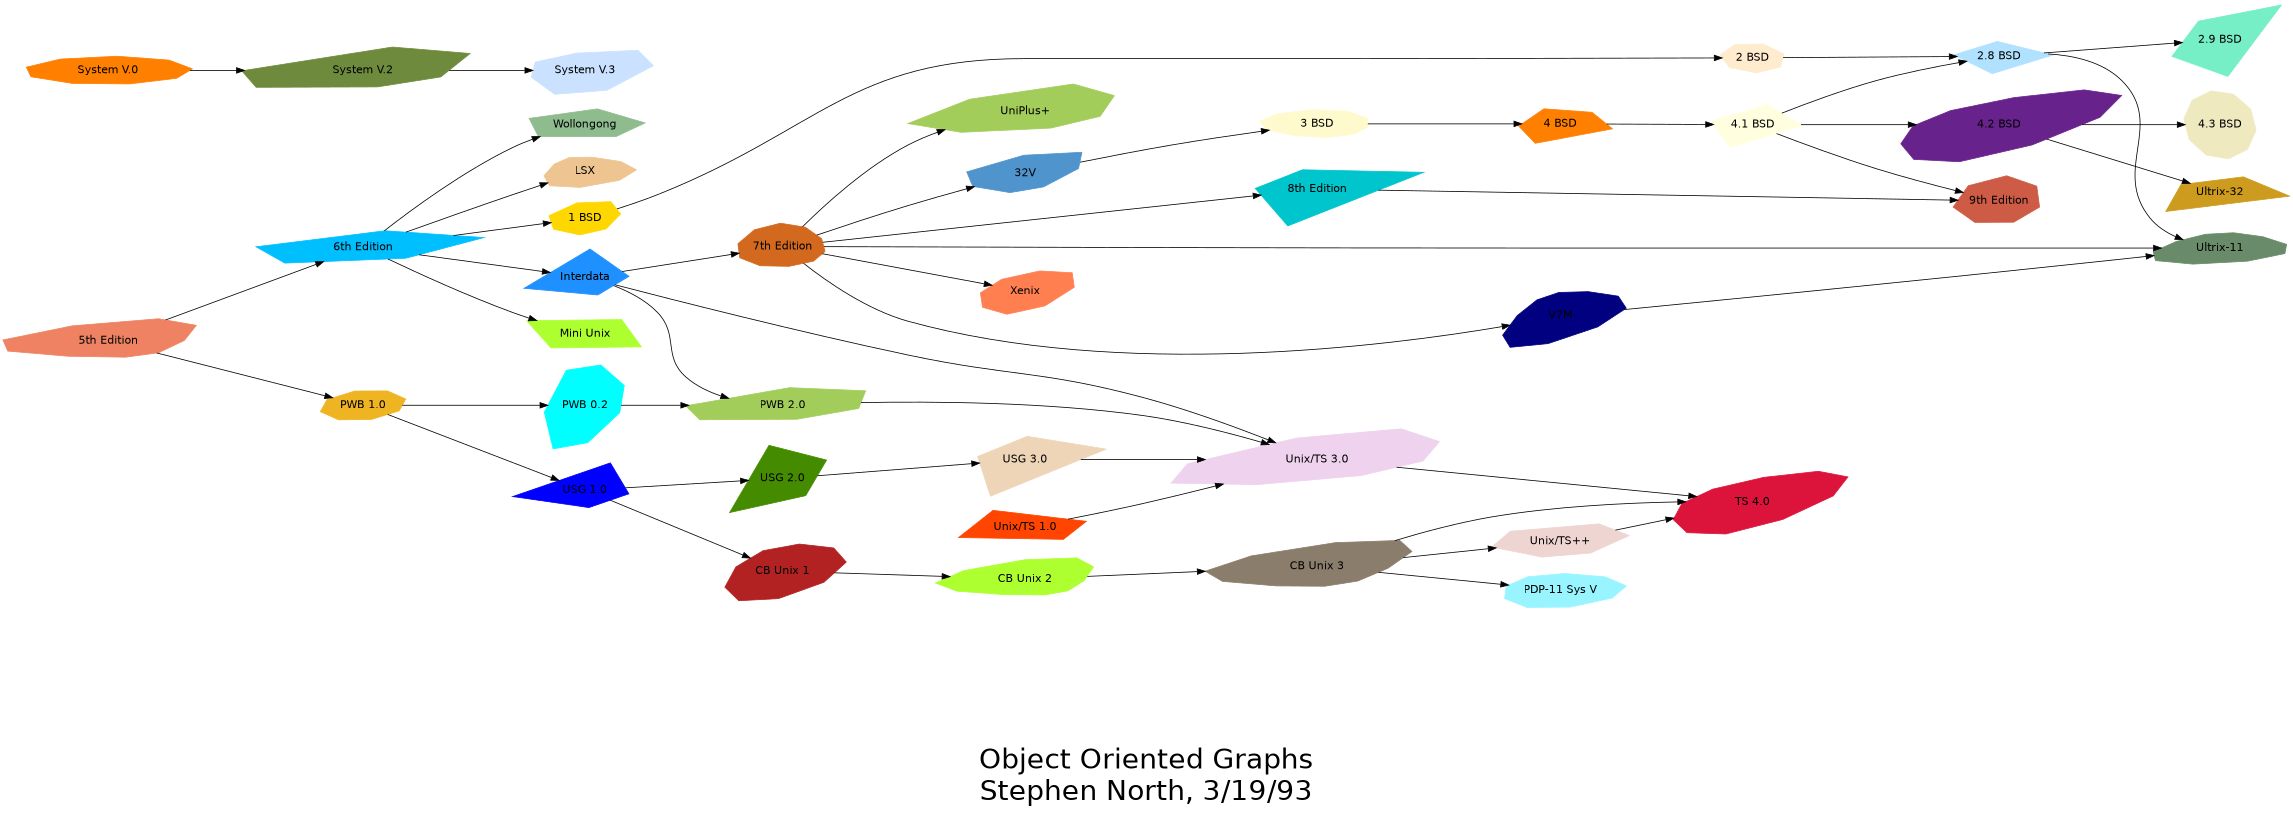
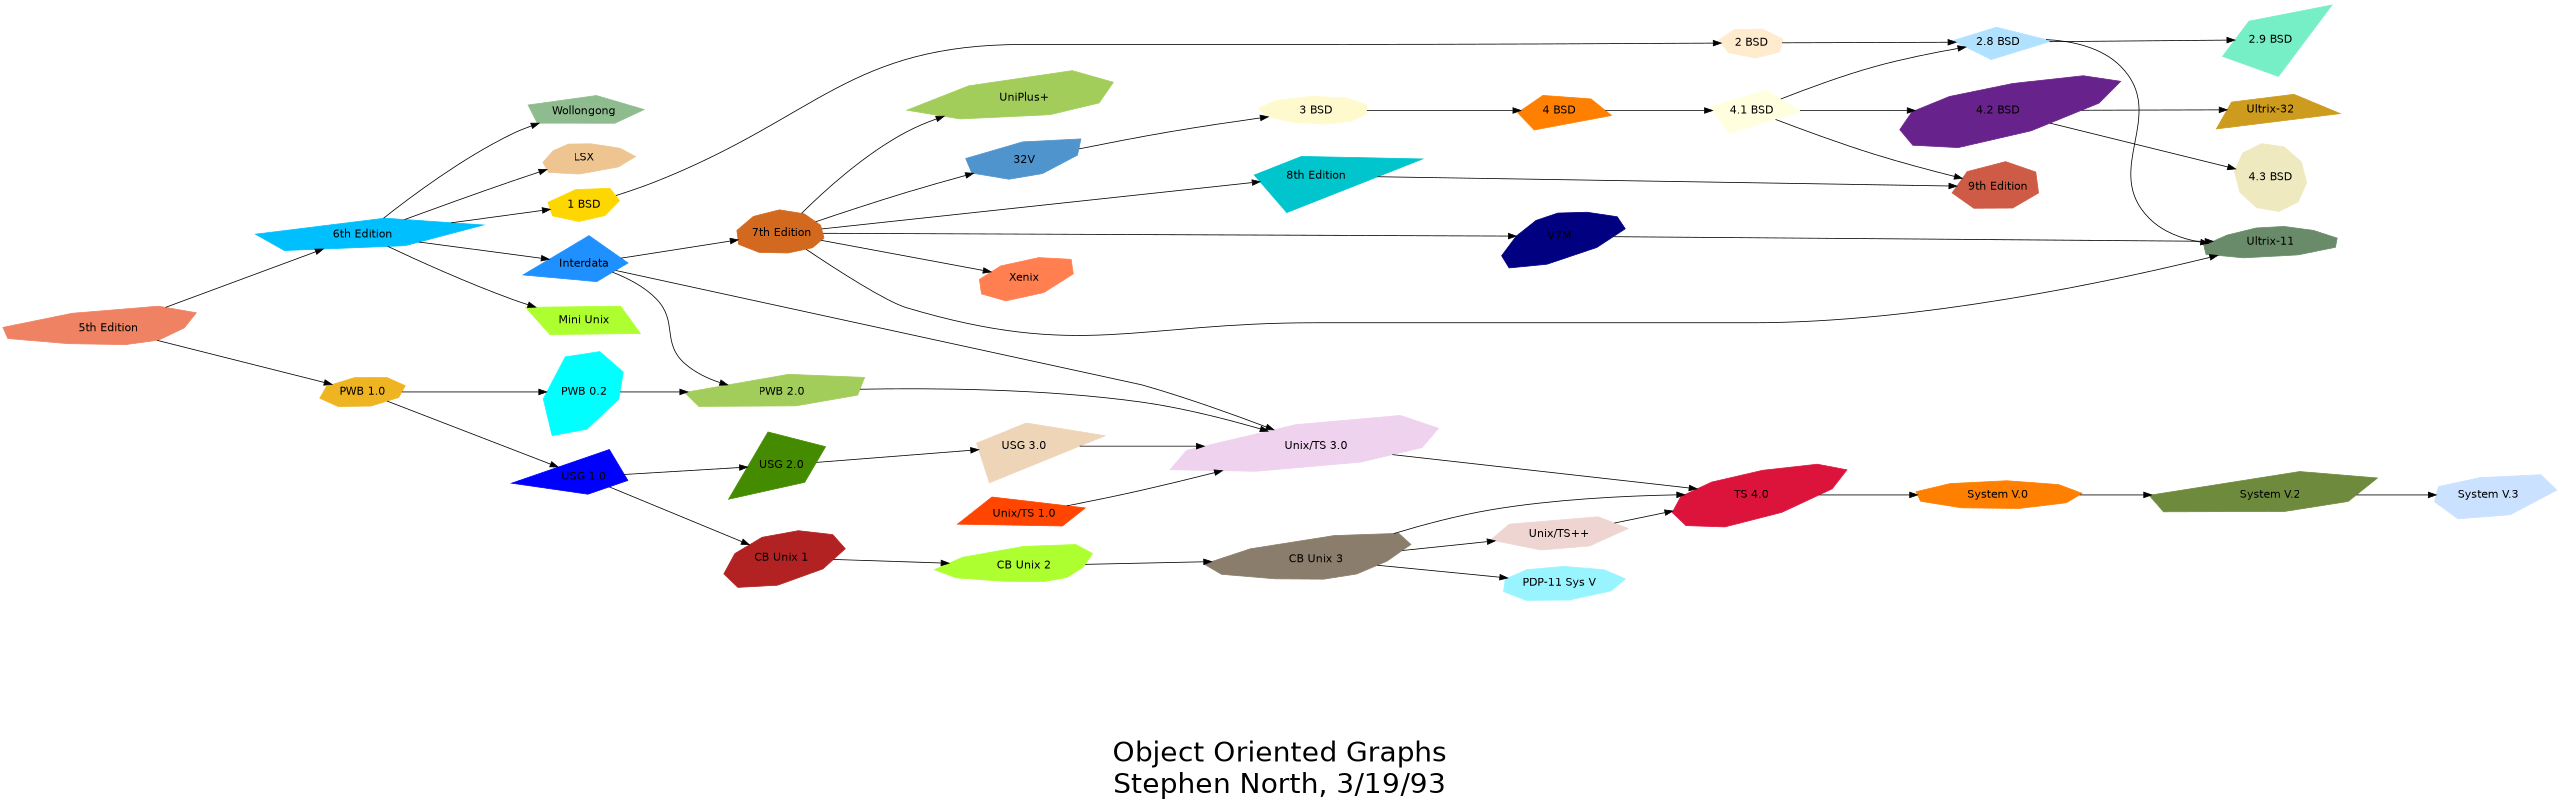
none -> (1864, 495)
